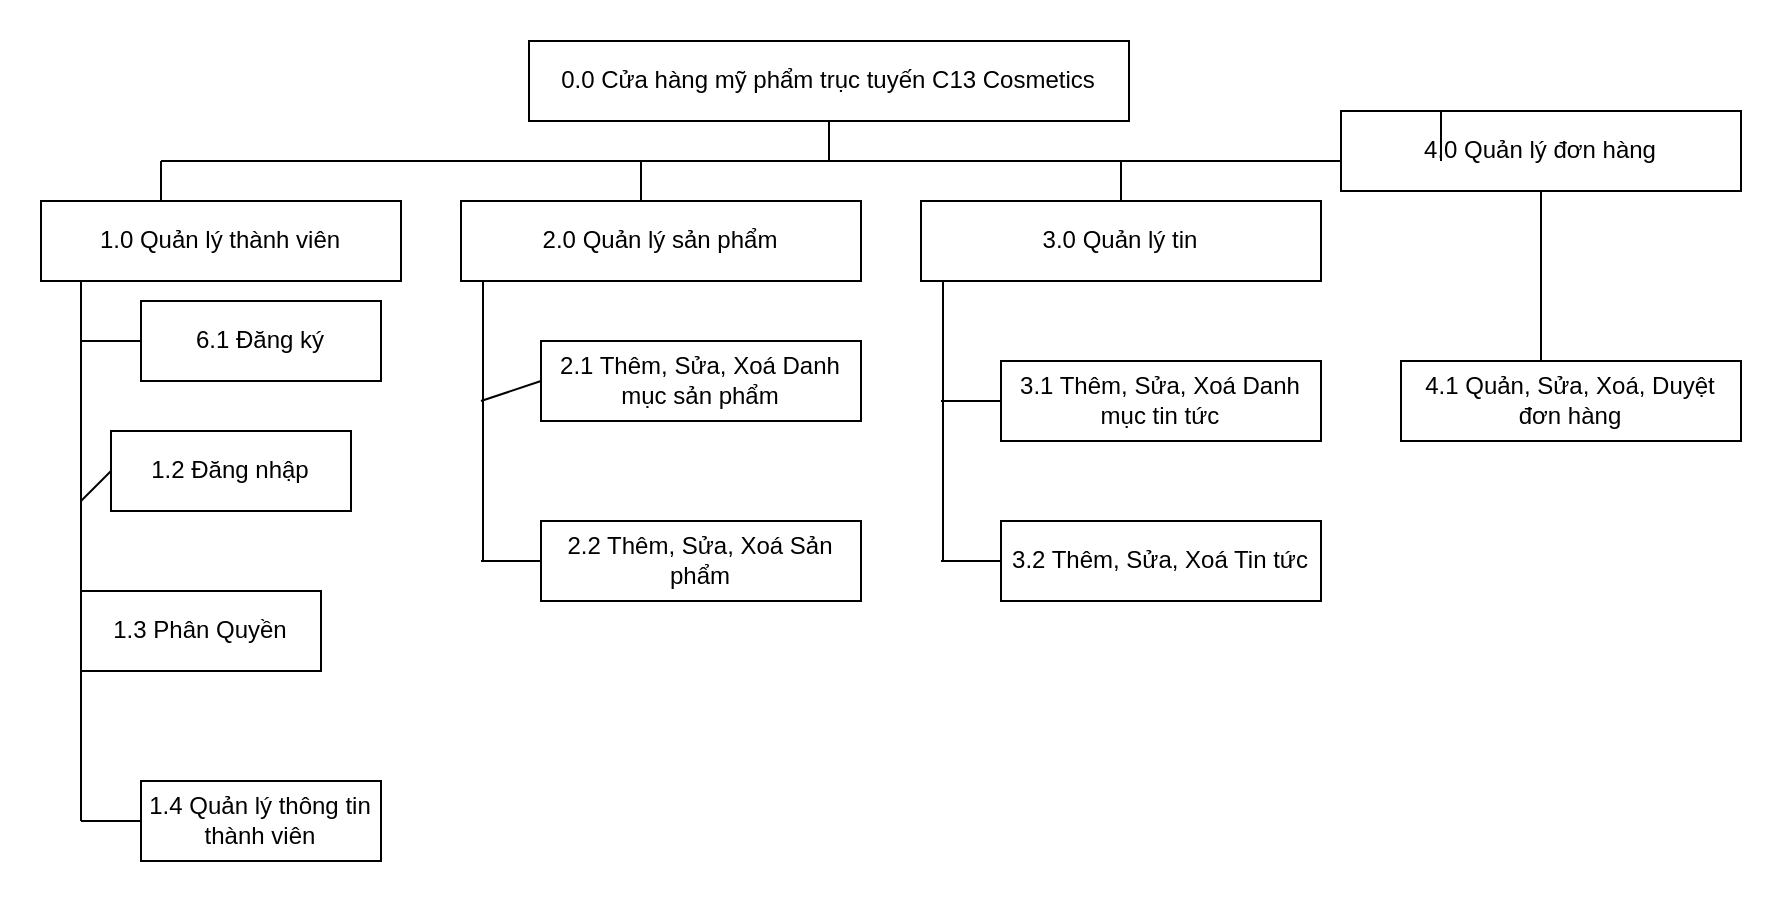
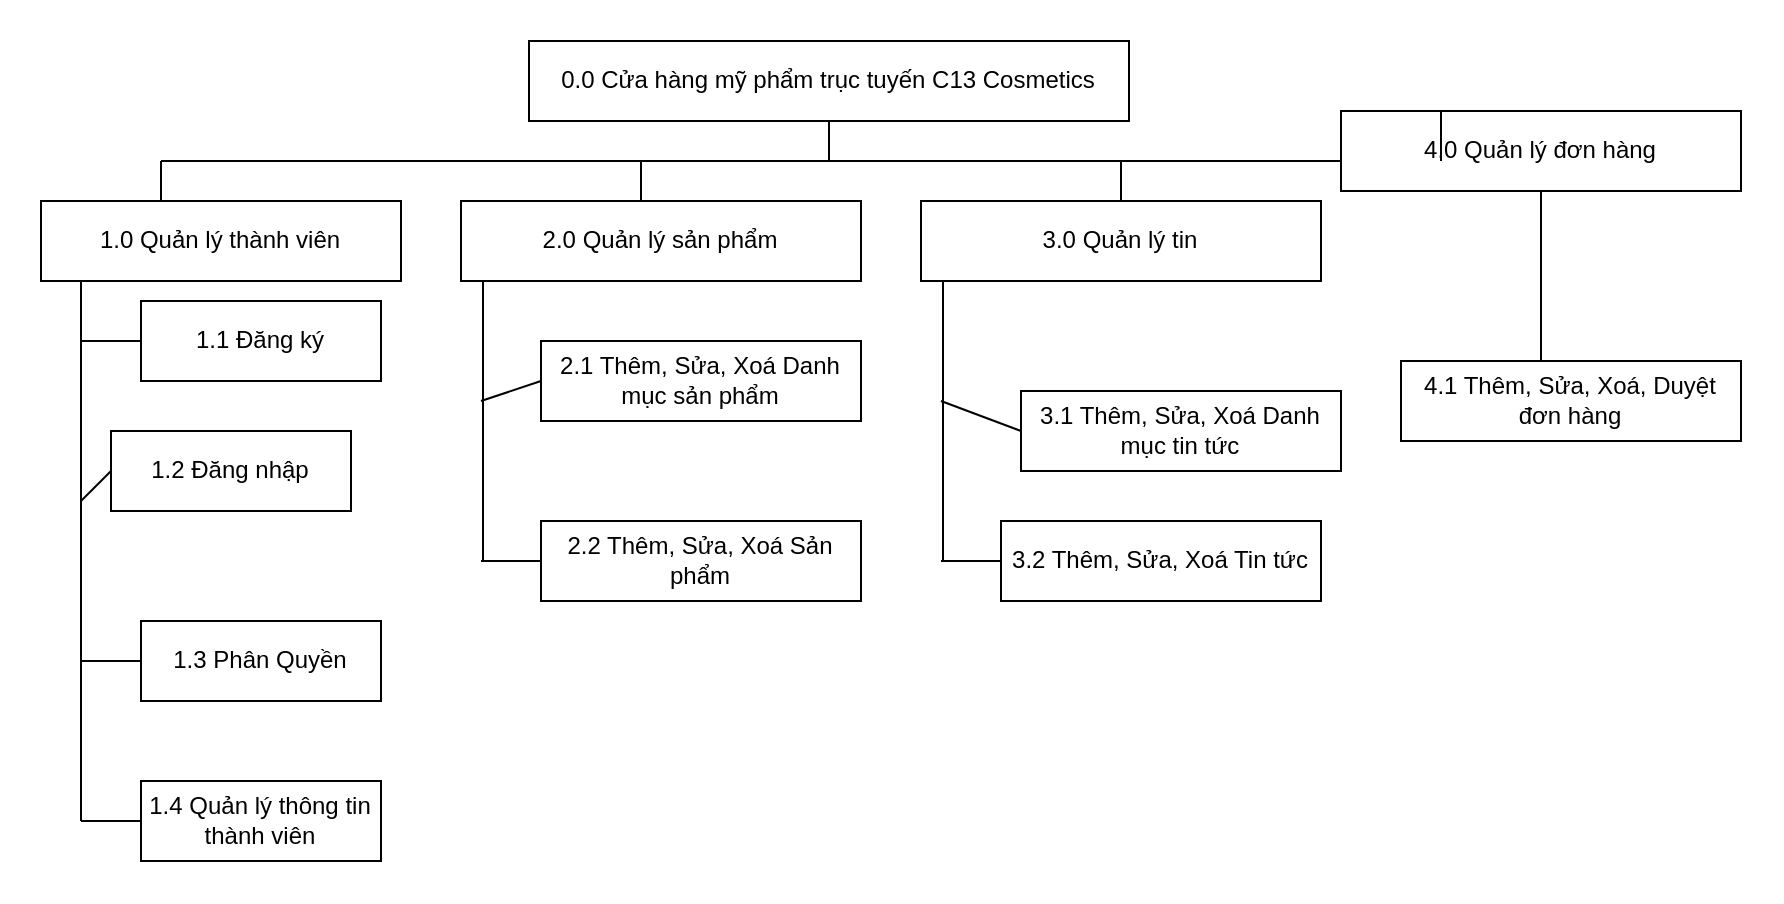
(261, 341) -> (261, 341)
(1161, 401) -> (1181, 431)
(1571, 401) -> (1571, 401)
(201, 631) -> (261, 661)
